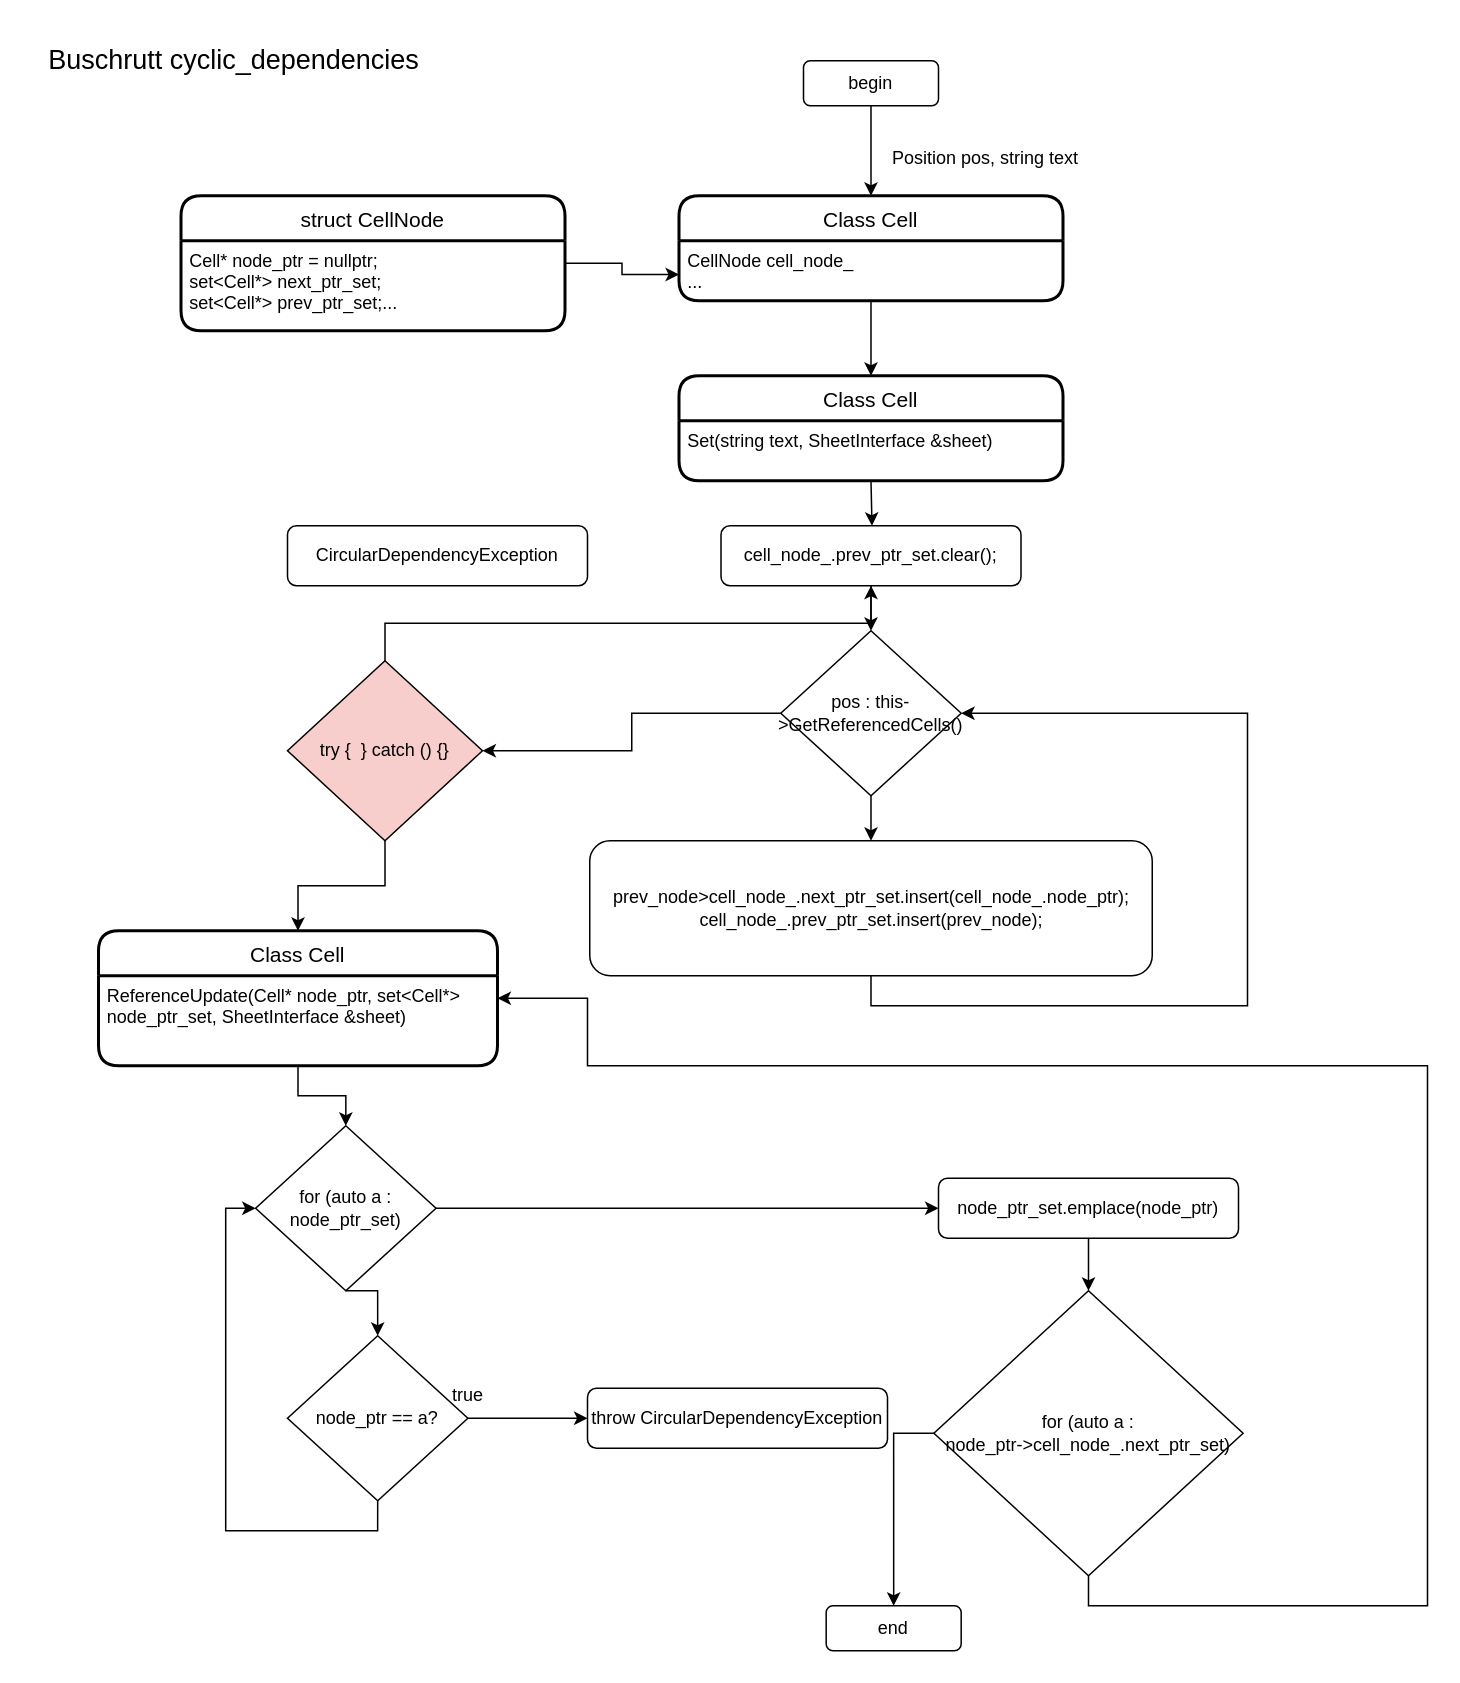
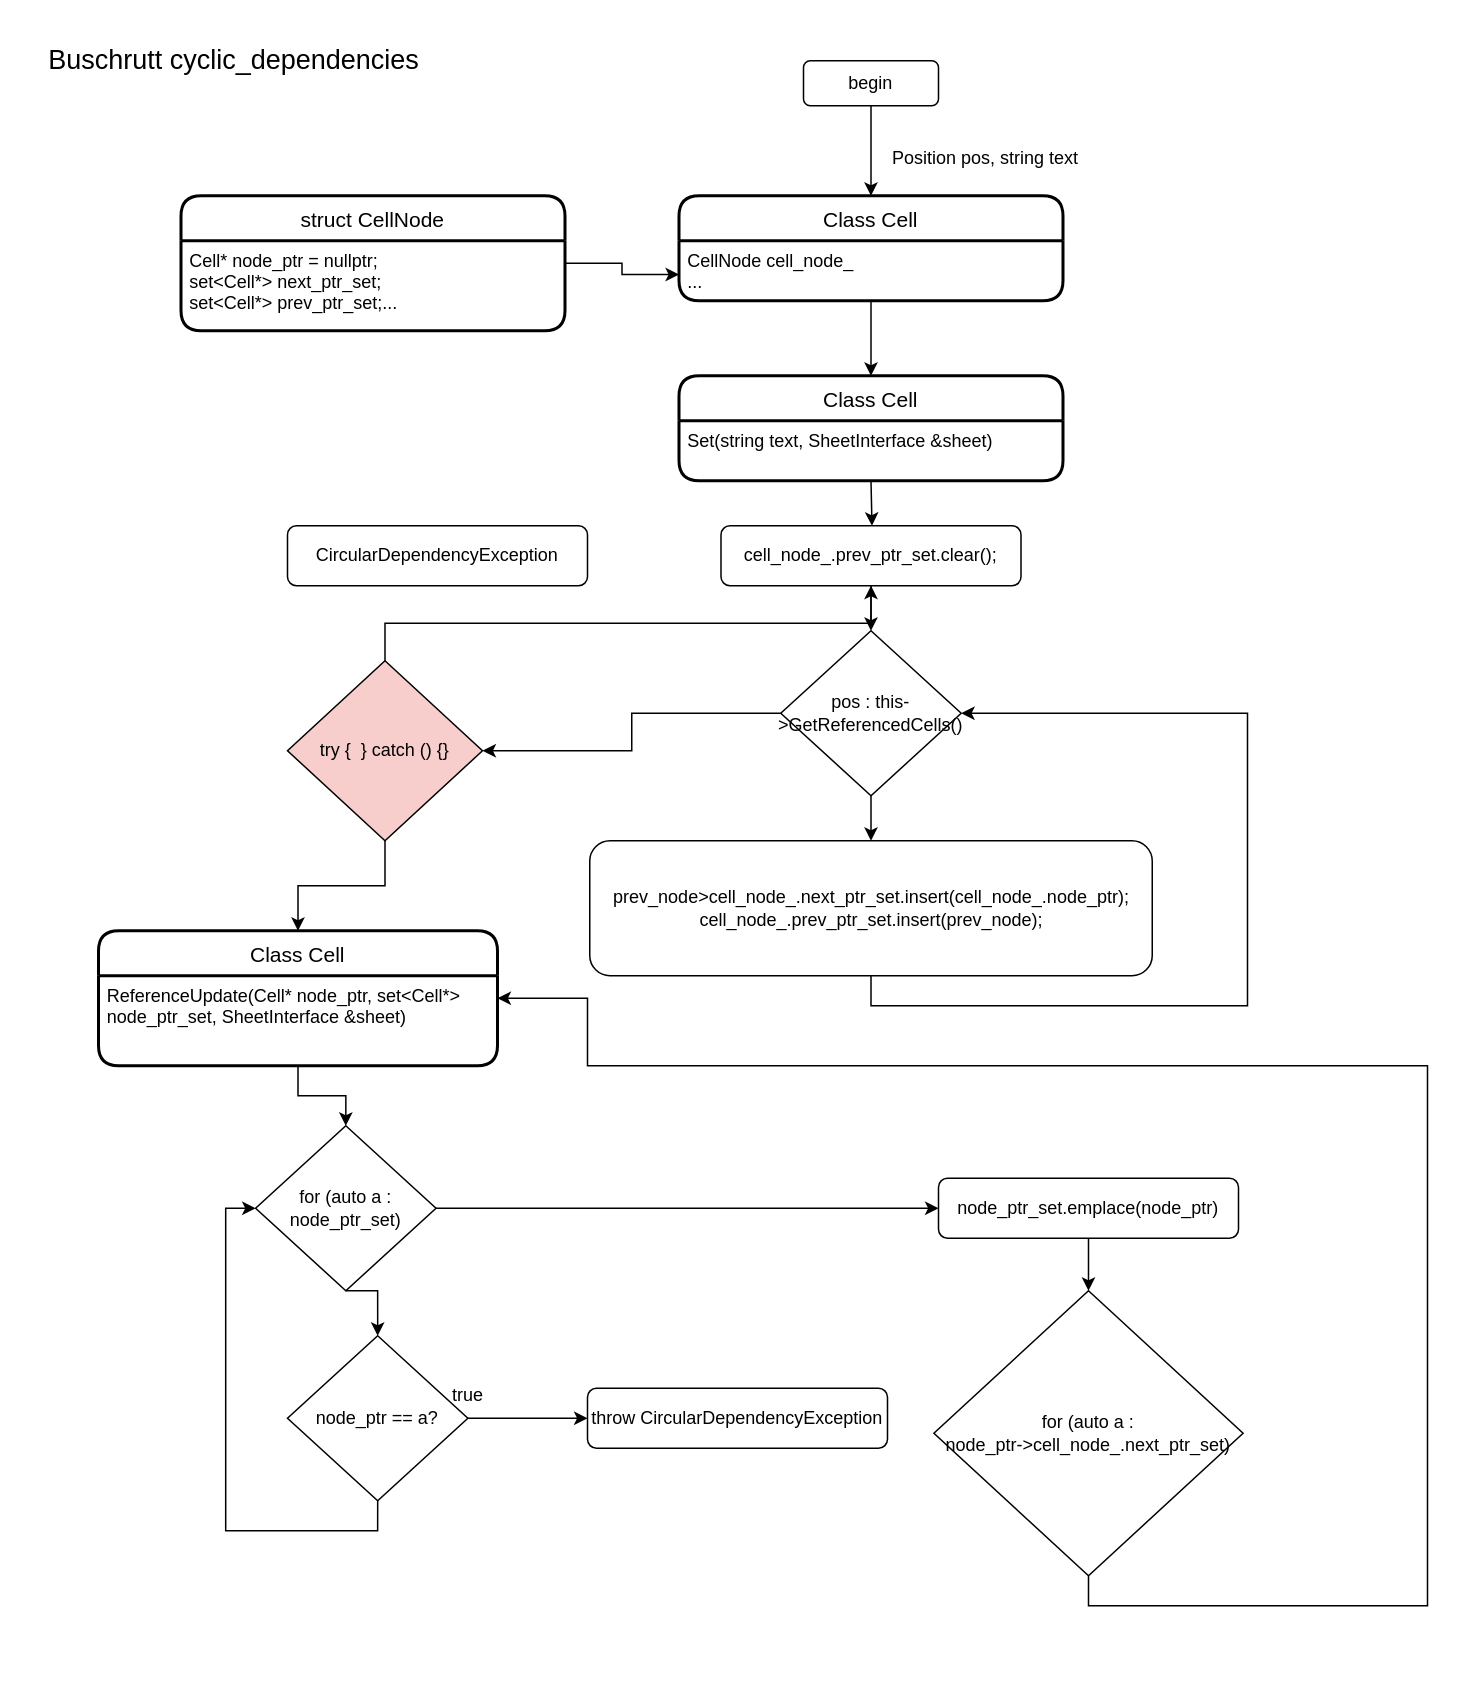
(893, 1495) -> none
(893, 1628) -> none
